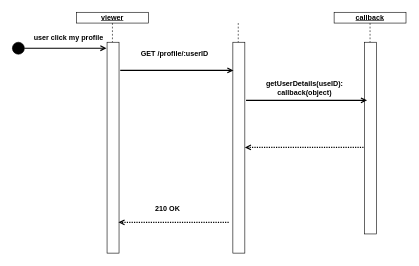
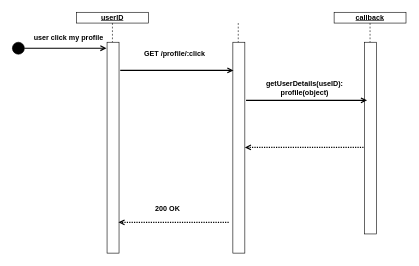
(113, 18) -> (113, 18)
(175, 54) -> (175, 54)
(305, 89) -> (305, 89)
(169, 209) -> (169, 209)
